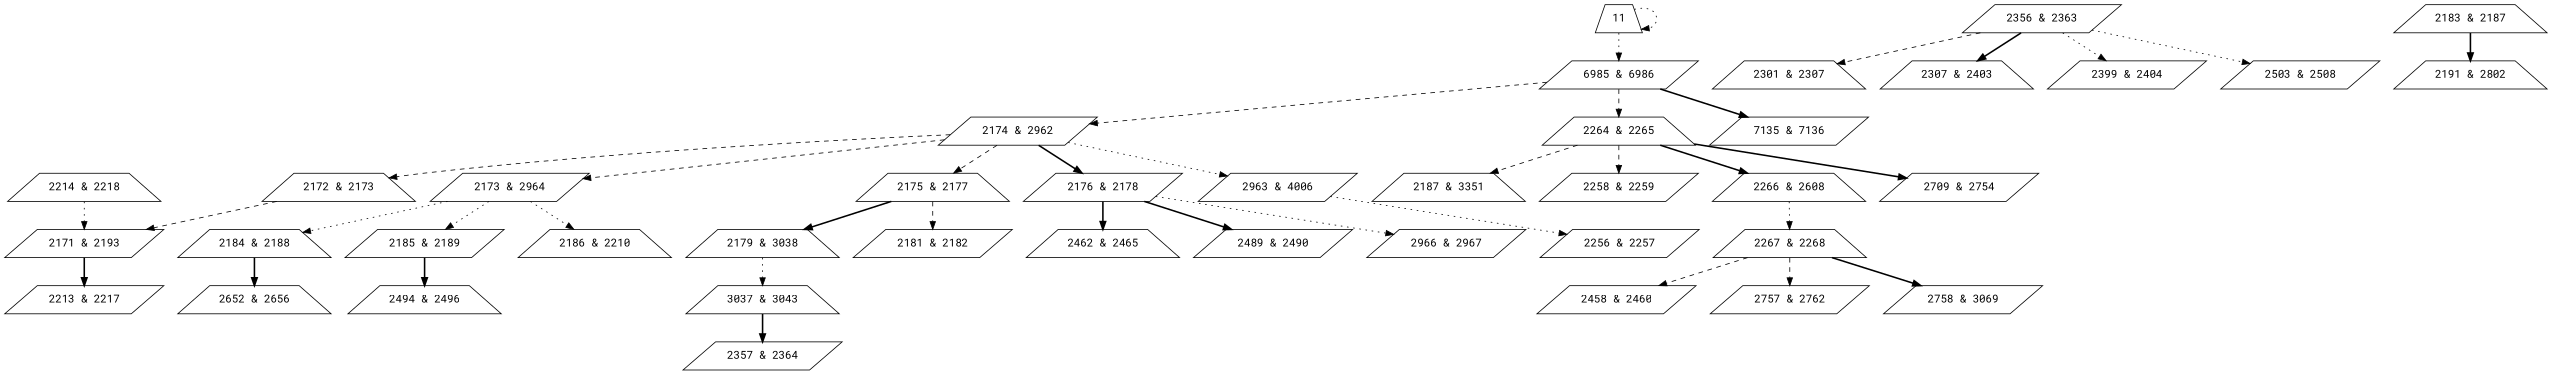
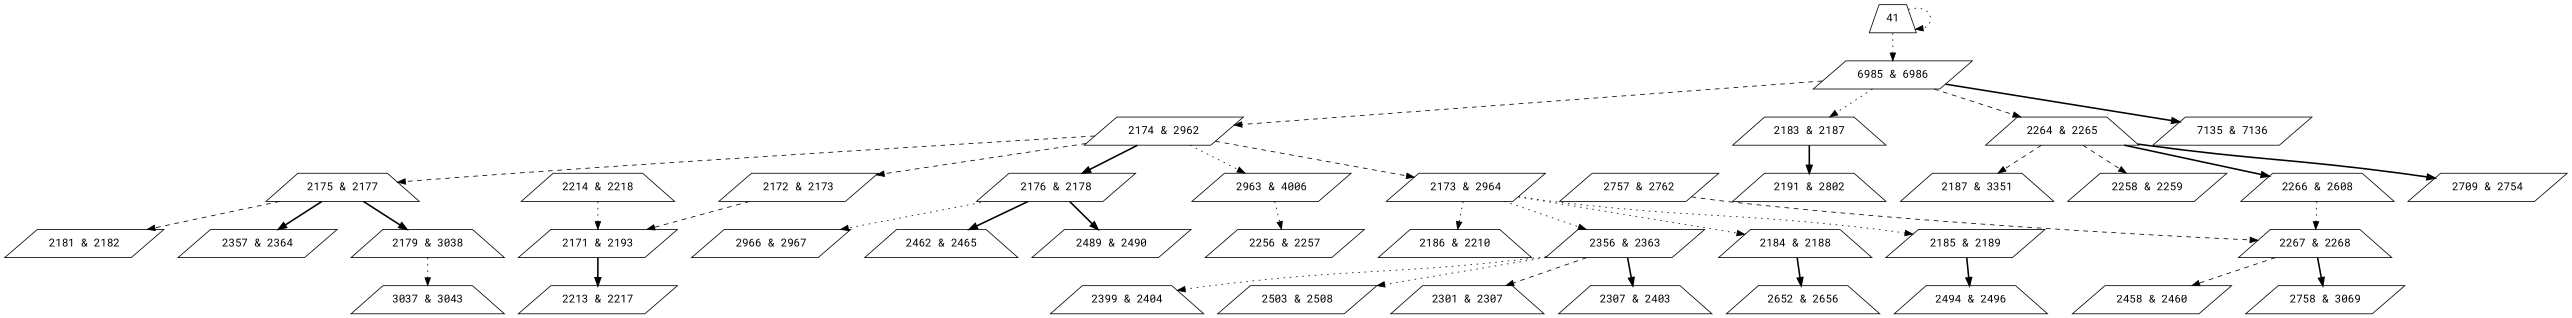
(1619, 19) -> (1893, 19)
(2127, 75) -> (1127, 300)
none -> (1854, 101)
(339, 187) -> (799, 187)
none -> (1542, 214)
(1790, 268) -> (1970, 223)
(763, 324) -> (304, 213)
